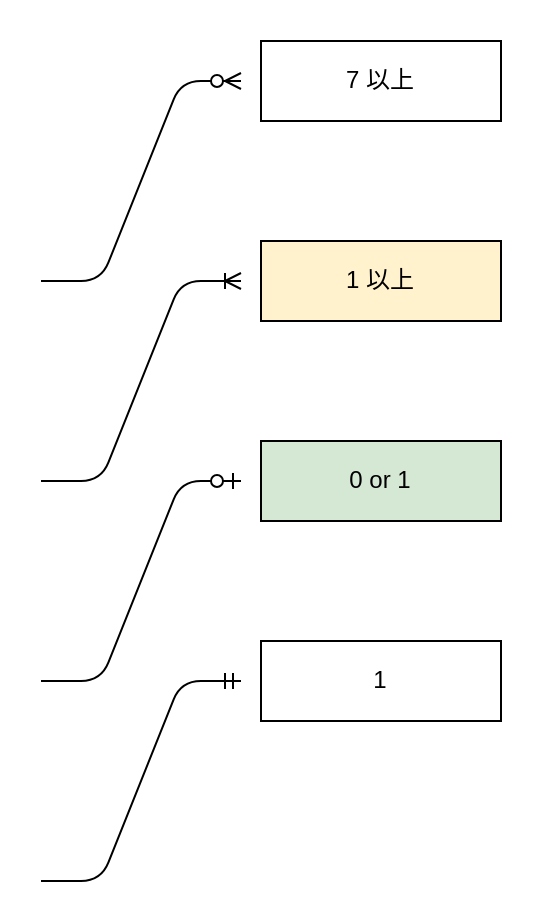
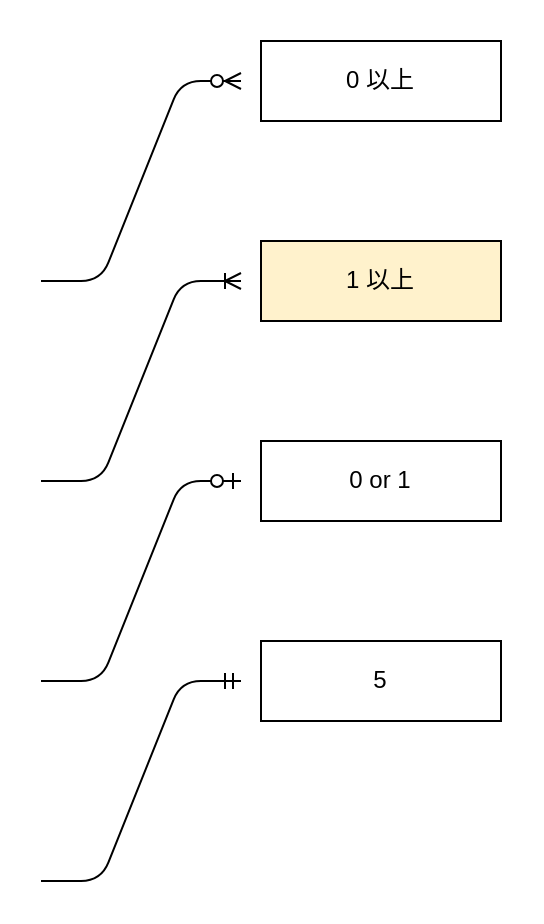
(381, 81) -> (381, 81)
(381, 481) -> (381, 481)
(381, 681) -> (381, 681)
